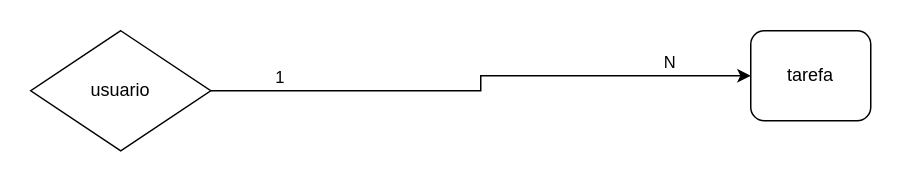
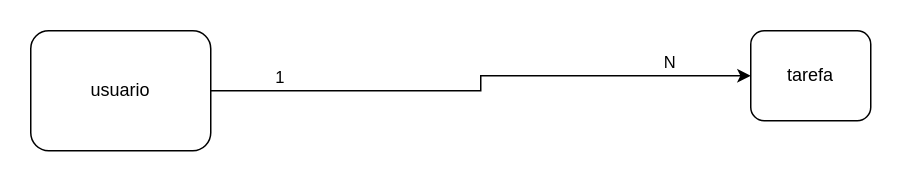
(121, 91) -> (121, 91)
